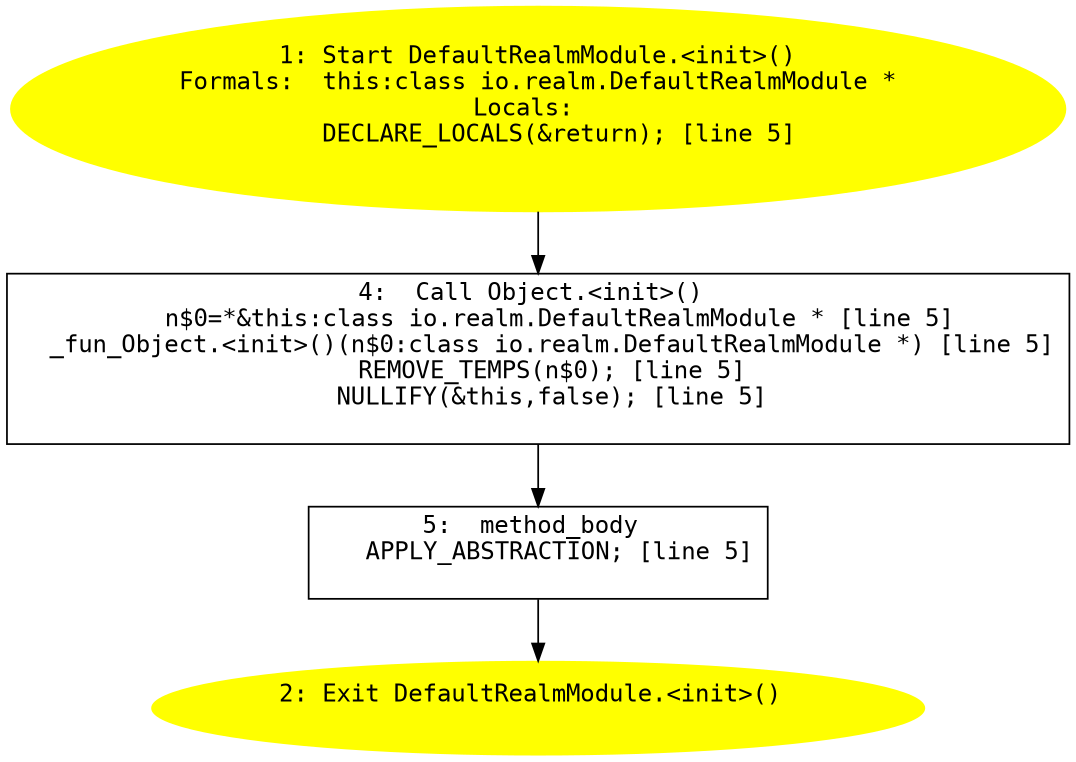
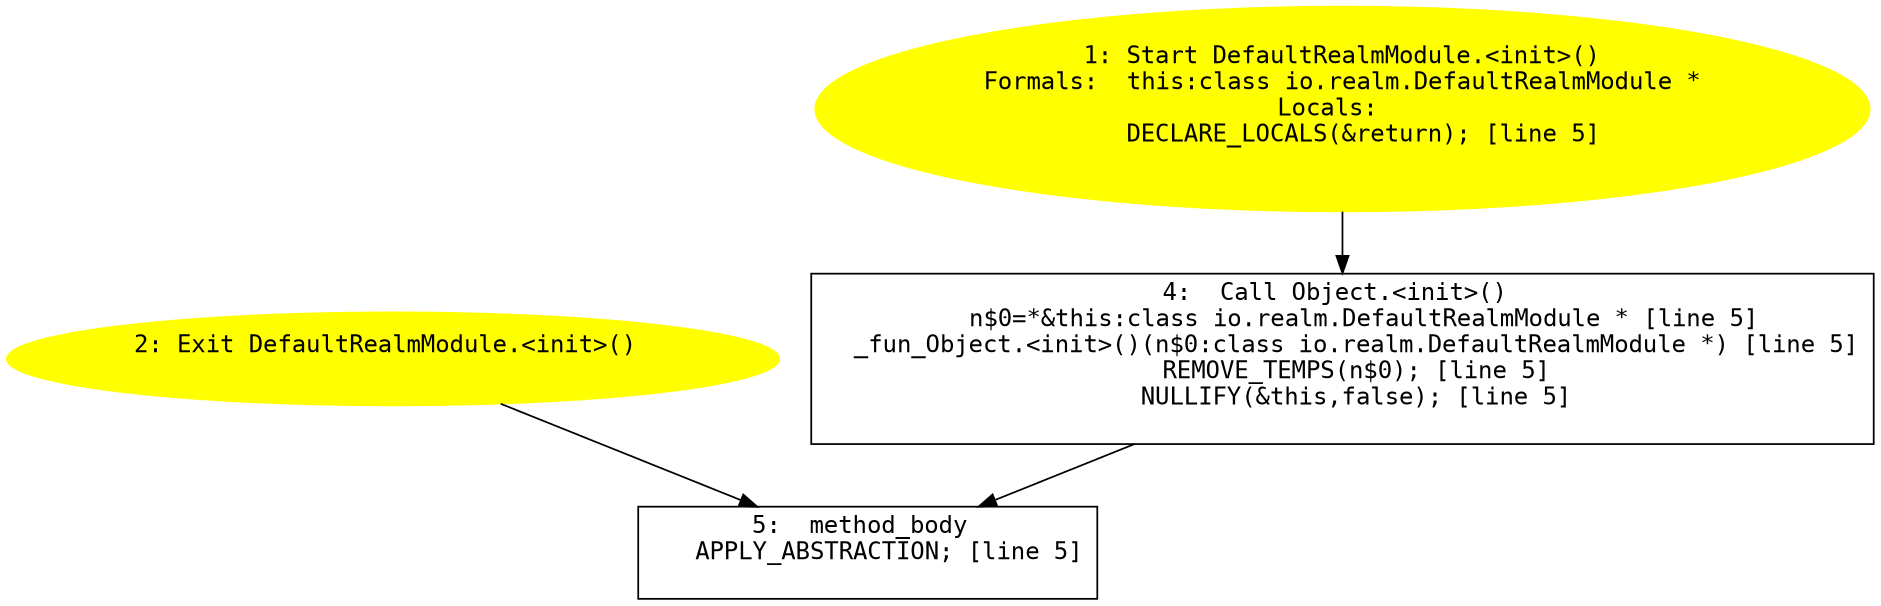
(538, 621) -> (621, 452)
